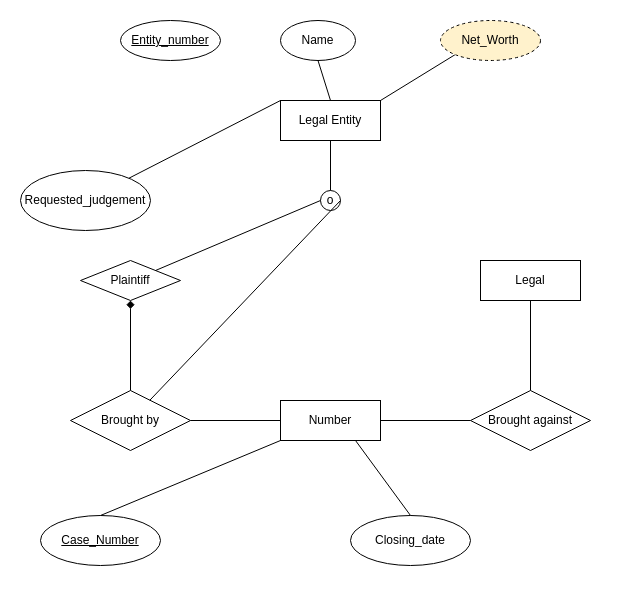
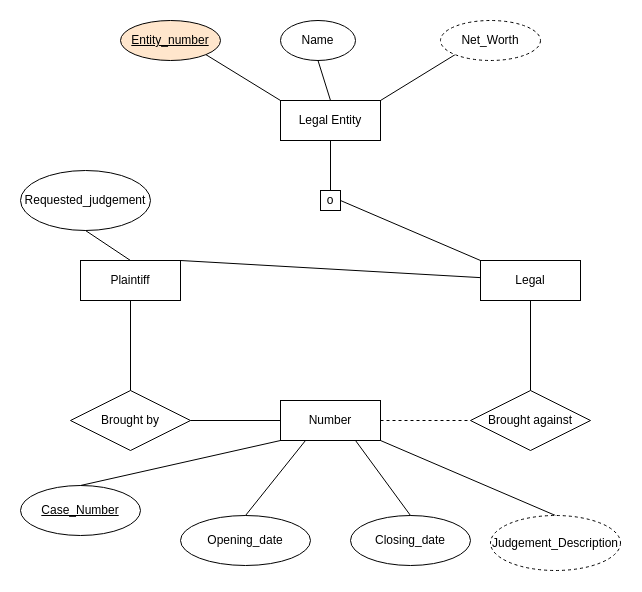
(171, 41) -> (171, 41)
(491, 41) -> (491, 41)
(205, 139) -> (244, 78)
(331, 201) -> (331, 201)
(238, 236) -> (331, 269)
none -> (108, 246)
(131, 281) -> (131, 281)
(245, 300) -> (411, 231)
(131, 309) -> (131, 305)
(426, 421) -> (426, 421)
none -> (276, 478)
none -> (468, 478)
(101, 541) -> (81, 511)
none -> (246, 541)
none -> (556, 543)
